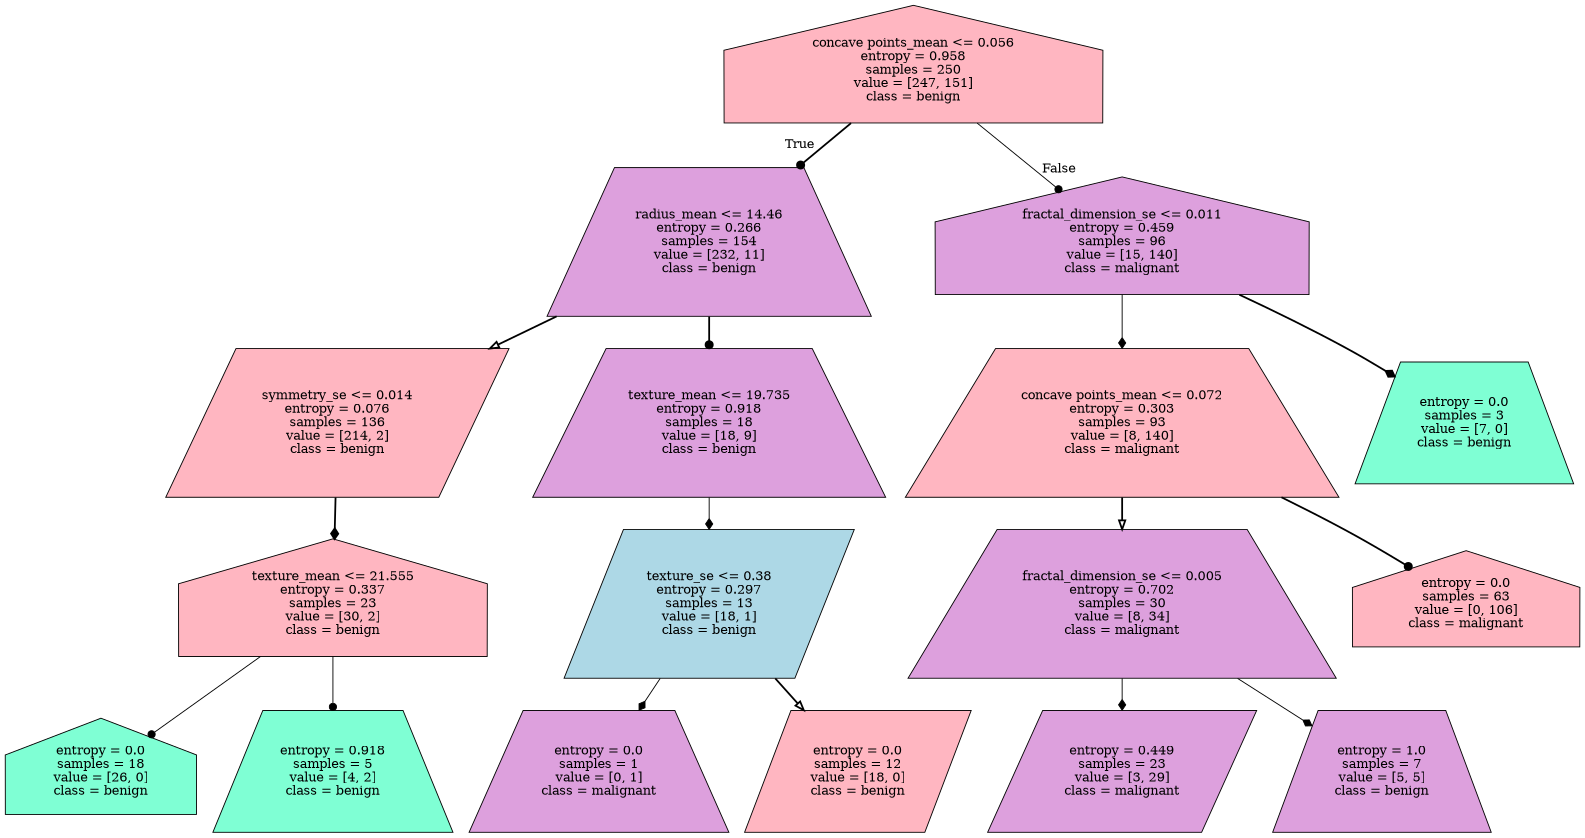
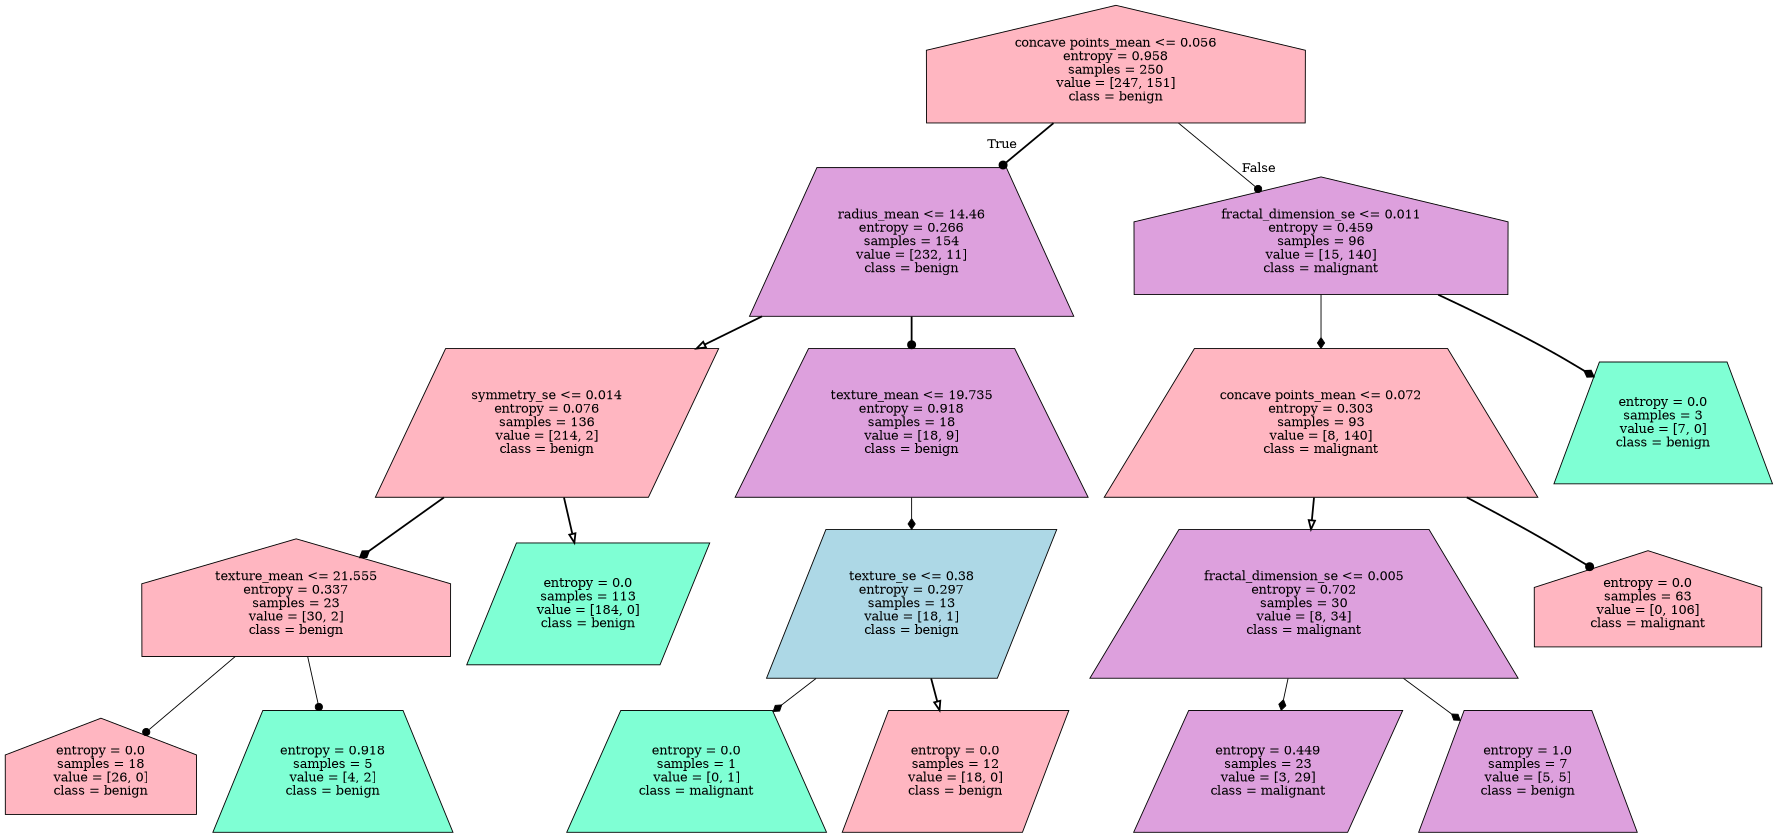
none -> (588, 604)
(101, 771) -> (101, 771)
(599, 771) -> (697, 771)
